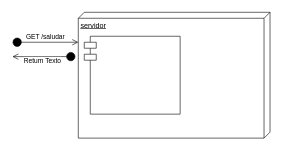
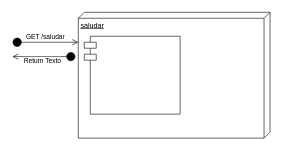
(96, 26) -> (94, 26)
